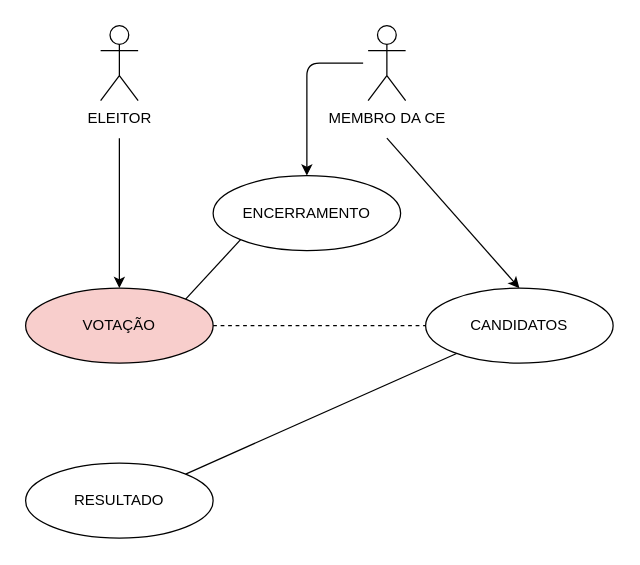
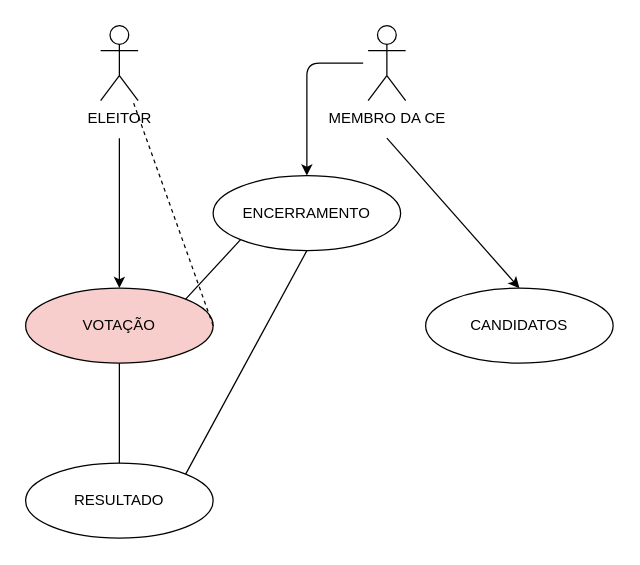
(319, 326) -> (171, 207)
none -> (119, 413)
(321, 414) -> (246, 362)
